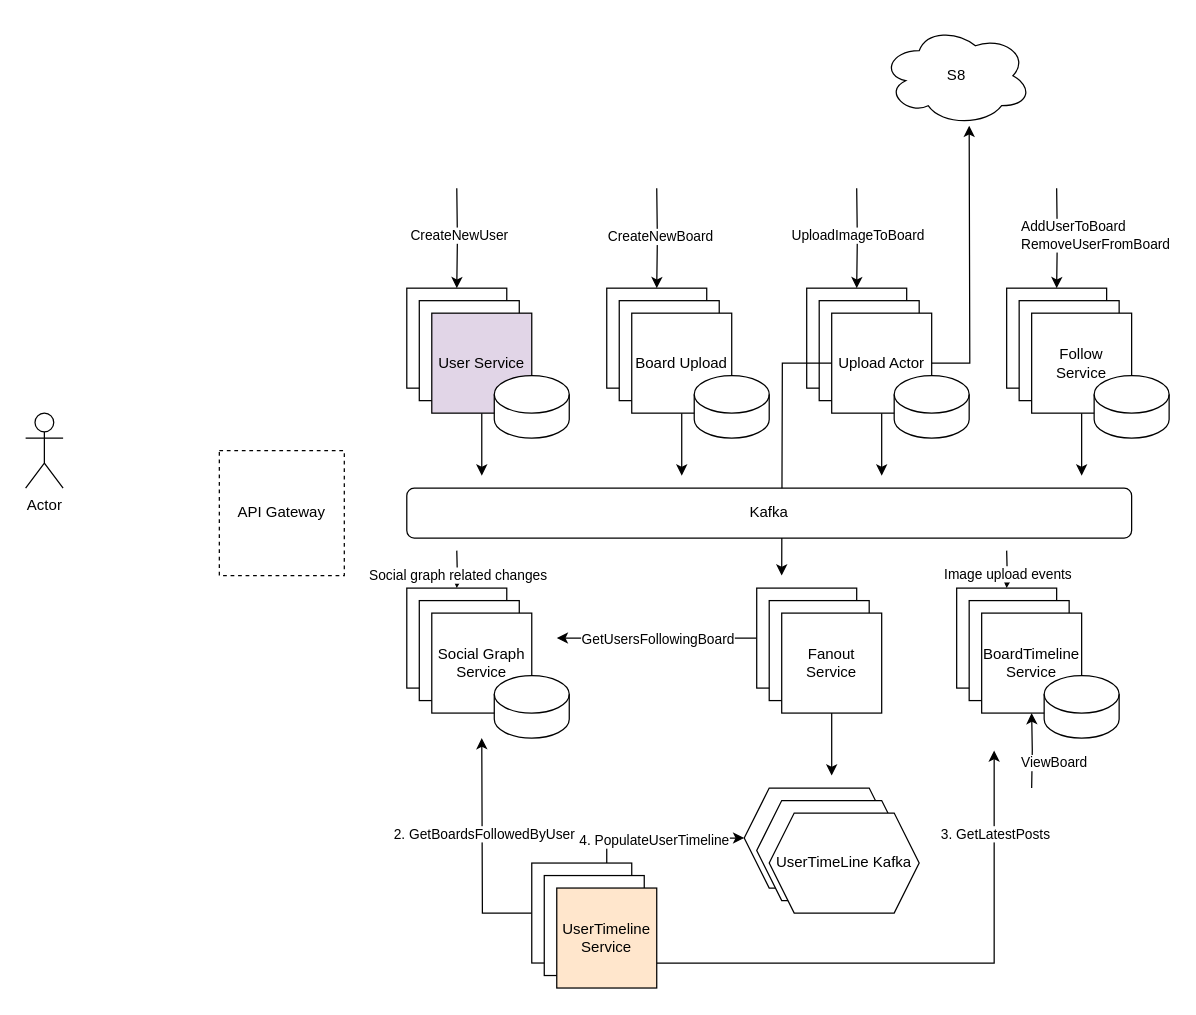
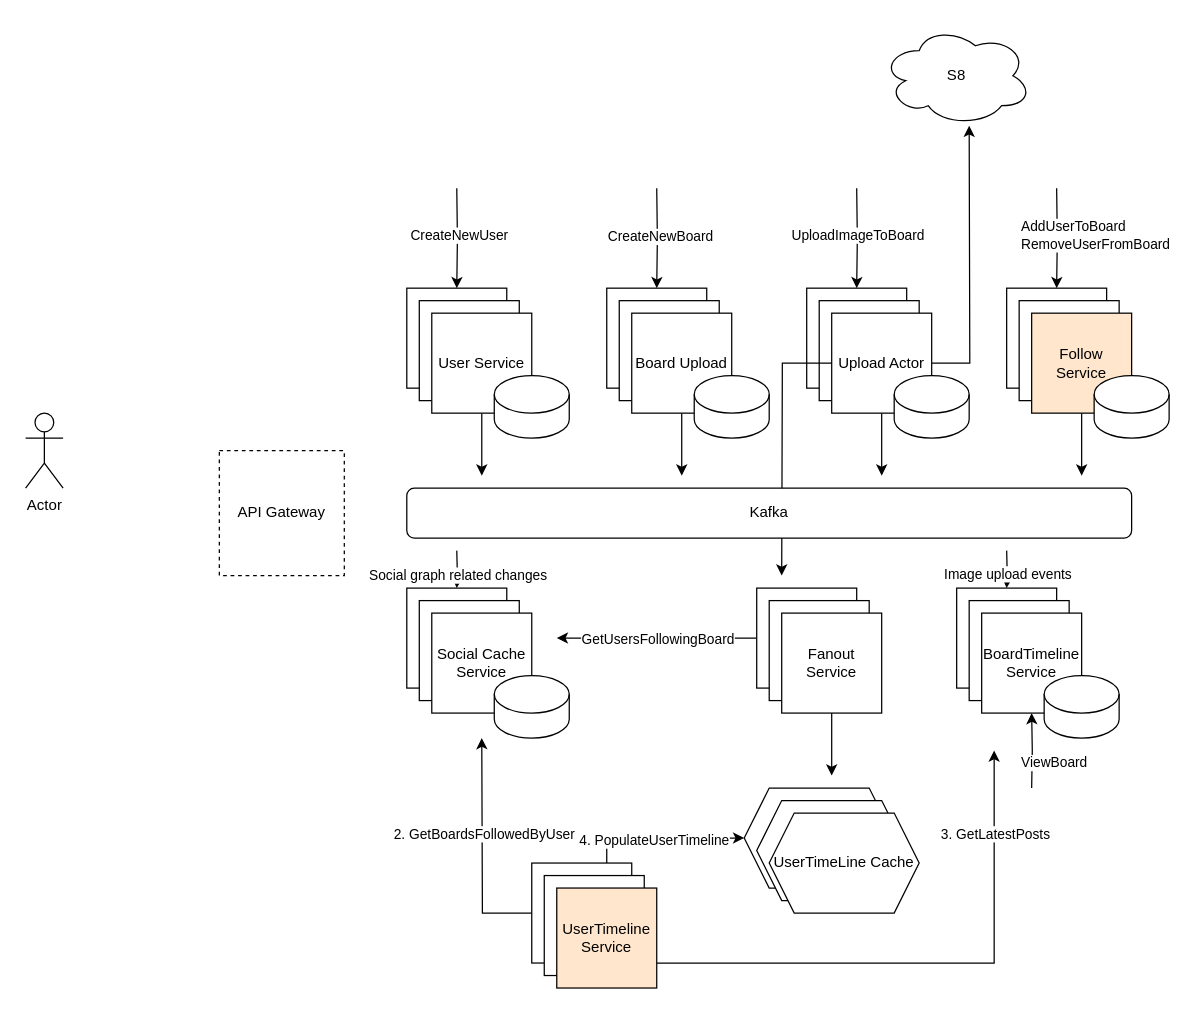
(482, 363) -> (482, 363)
(1082, 363) -> (1082, 363)
(482, 663) -> (482, 663)
(844, 863) -> (844, 863)
